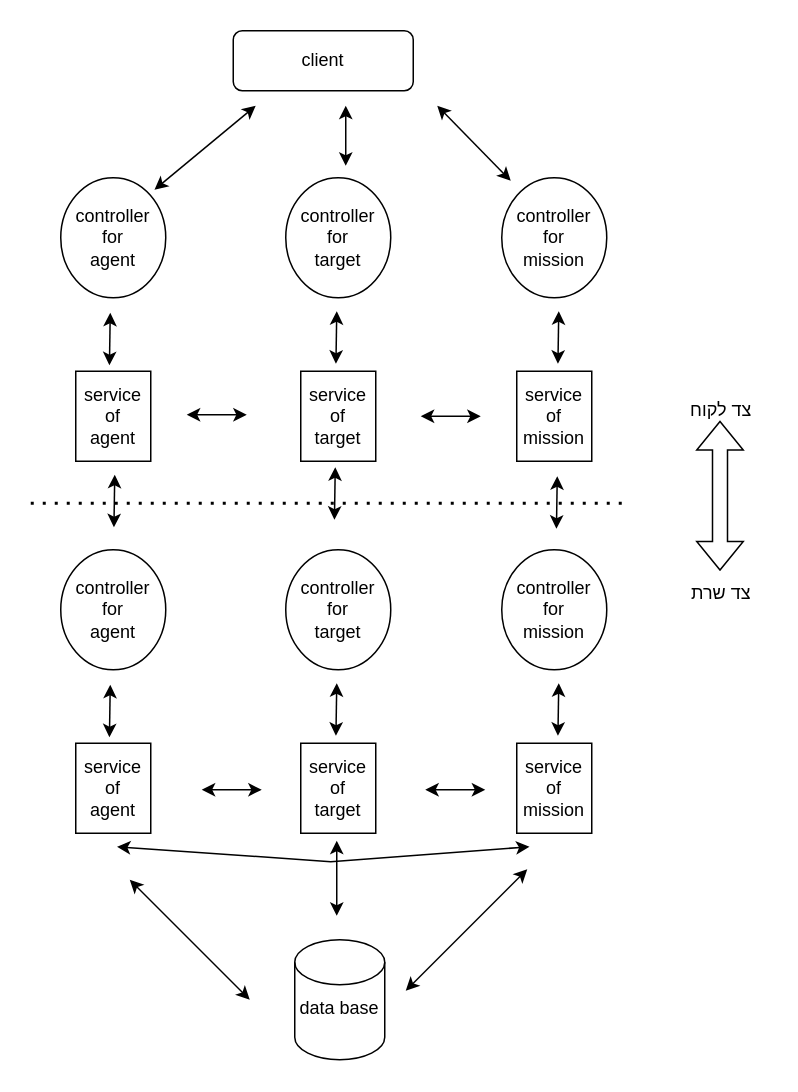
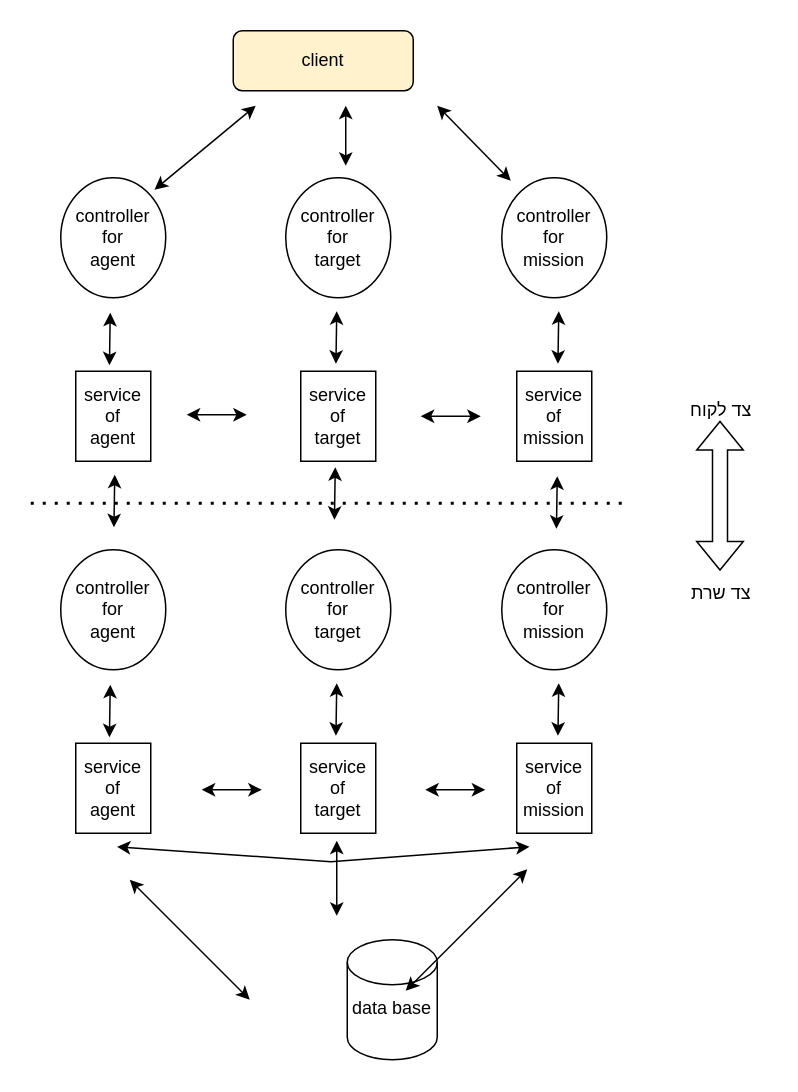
(323, 61) -> (323, 61)
(340, 1000) -> (392, 1000)
